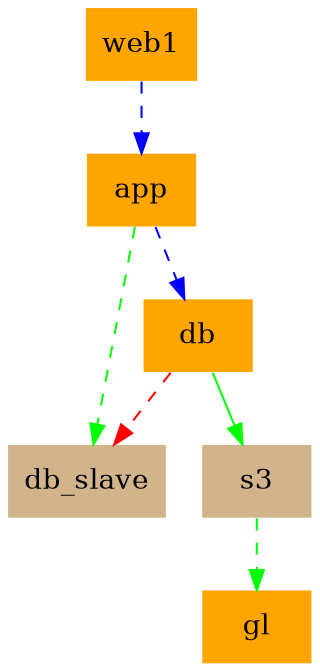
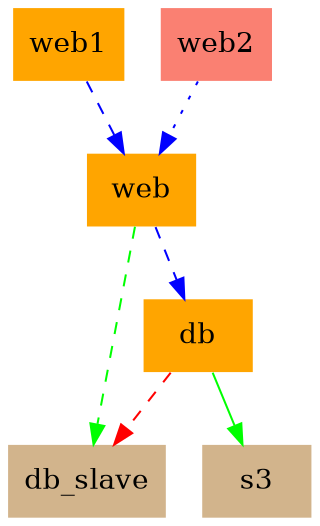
none -> (216, 44)
(142, 190) -> (142, 190)
(257, 627) -> none
